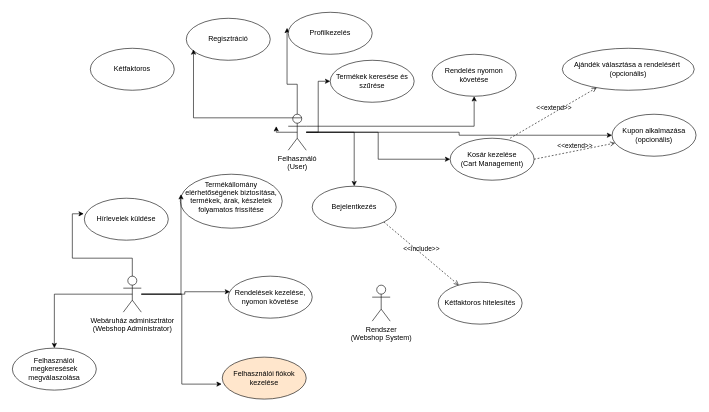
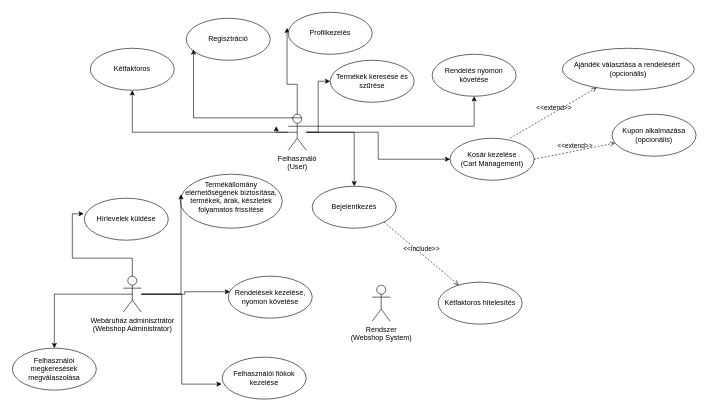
(458, 132) -> (132, 132)
(264, 378) -> (264, 378)
